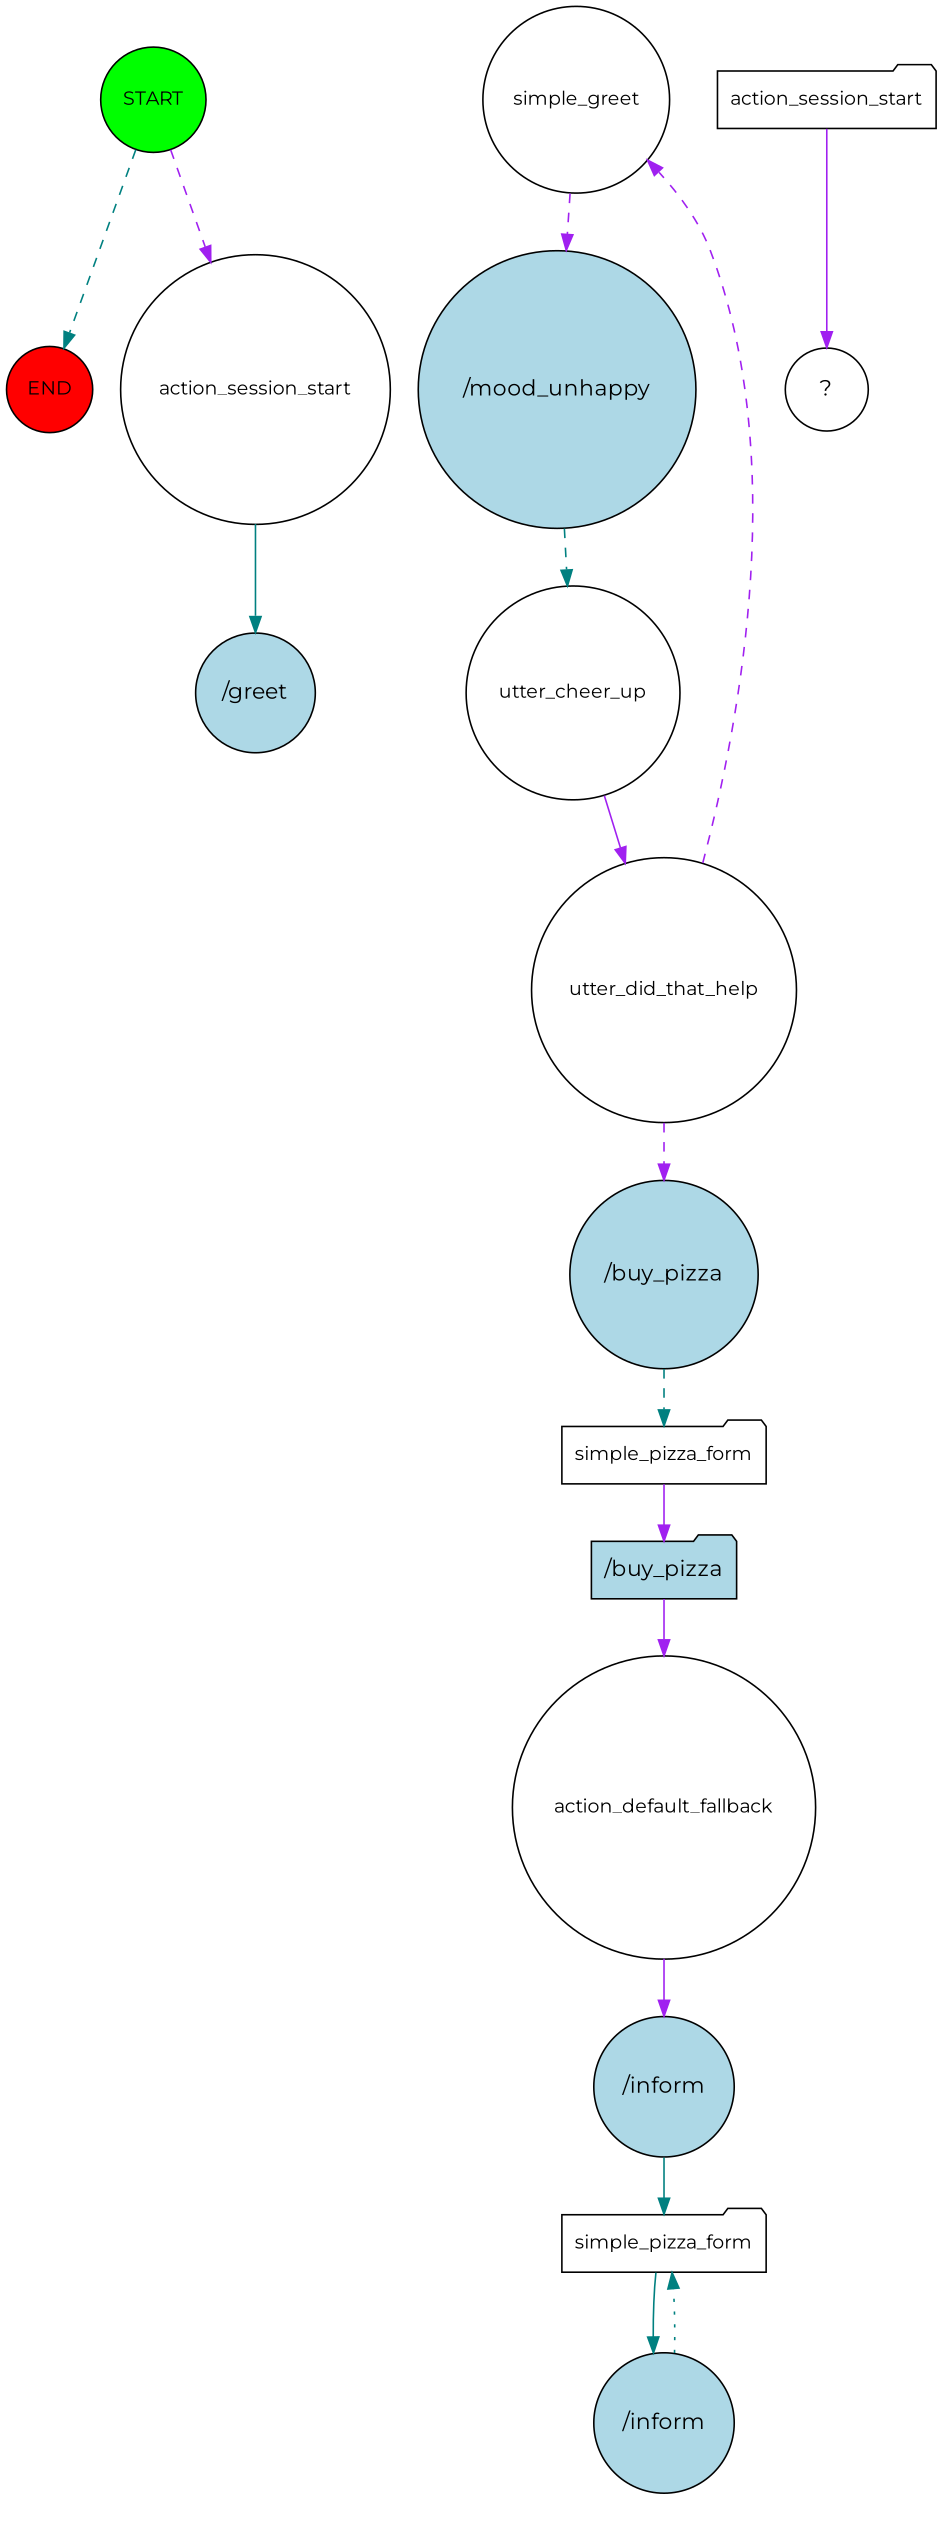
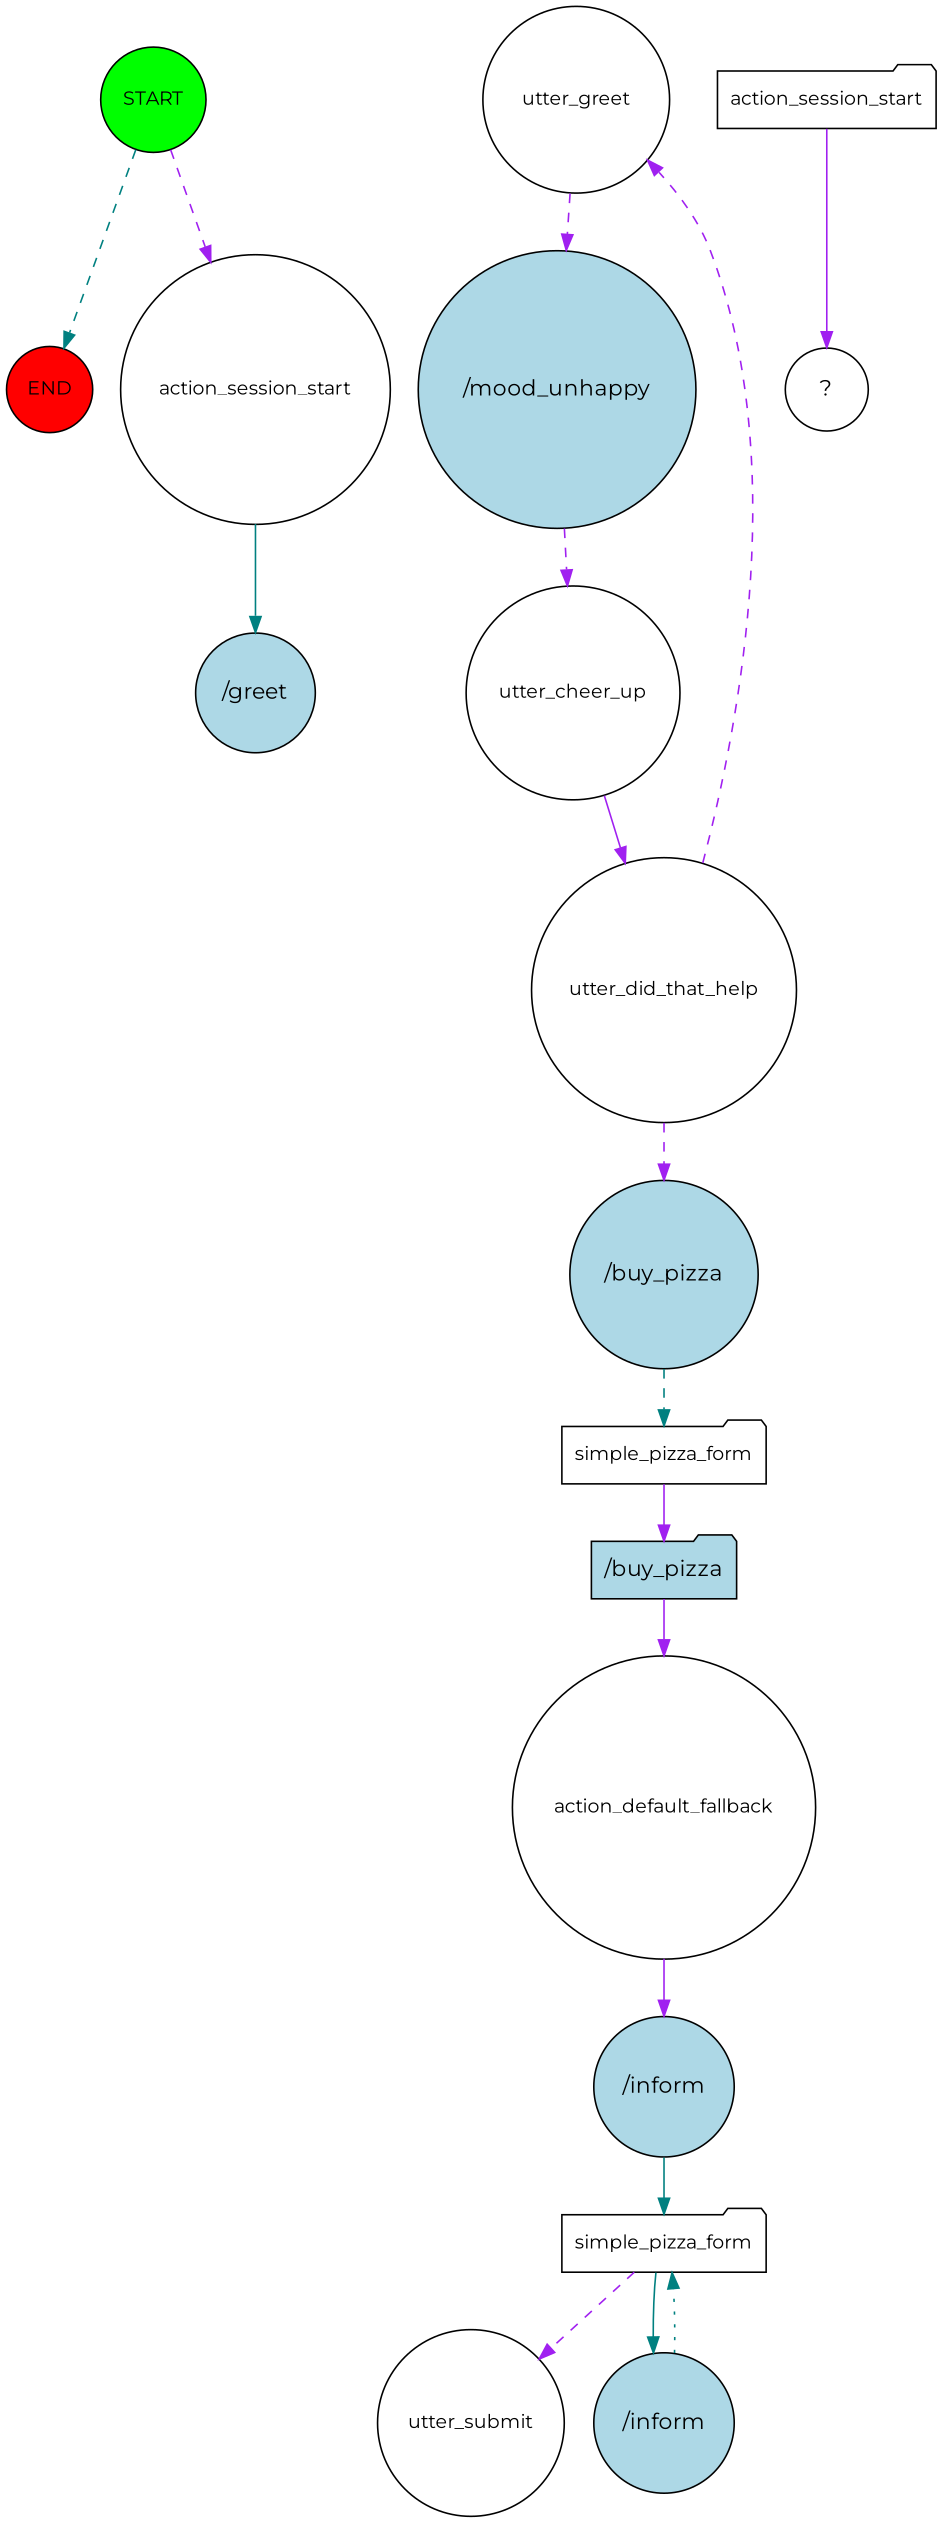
(576, 100) -> (576, 100)
(565, 549) -> (565, 549)
none -> (471, 2423)
